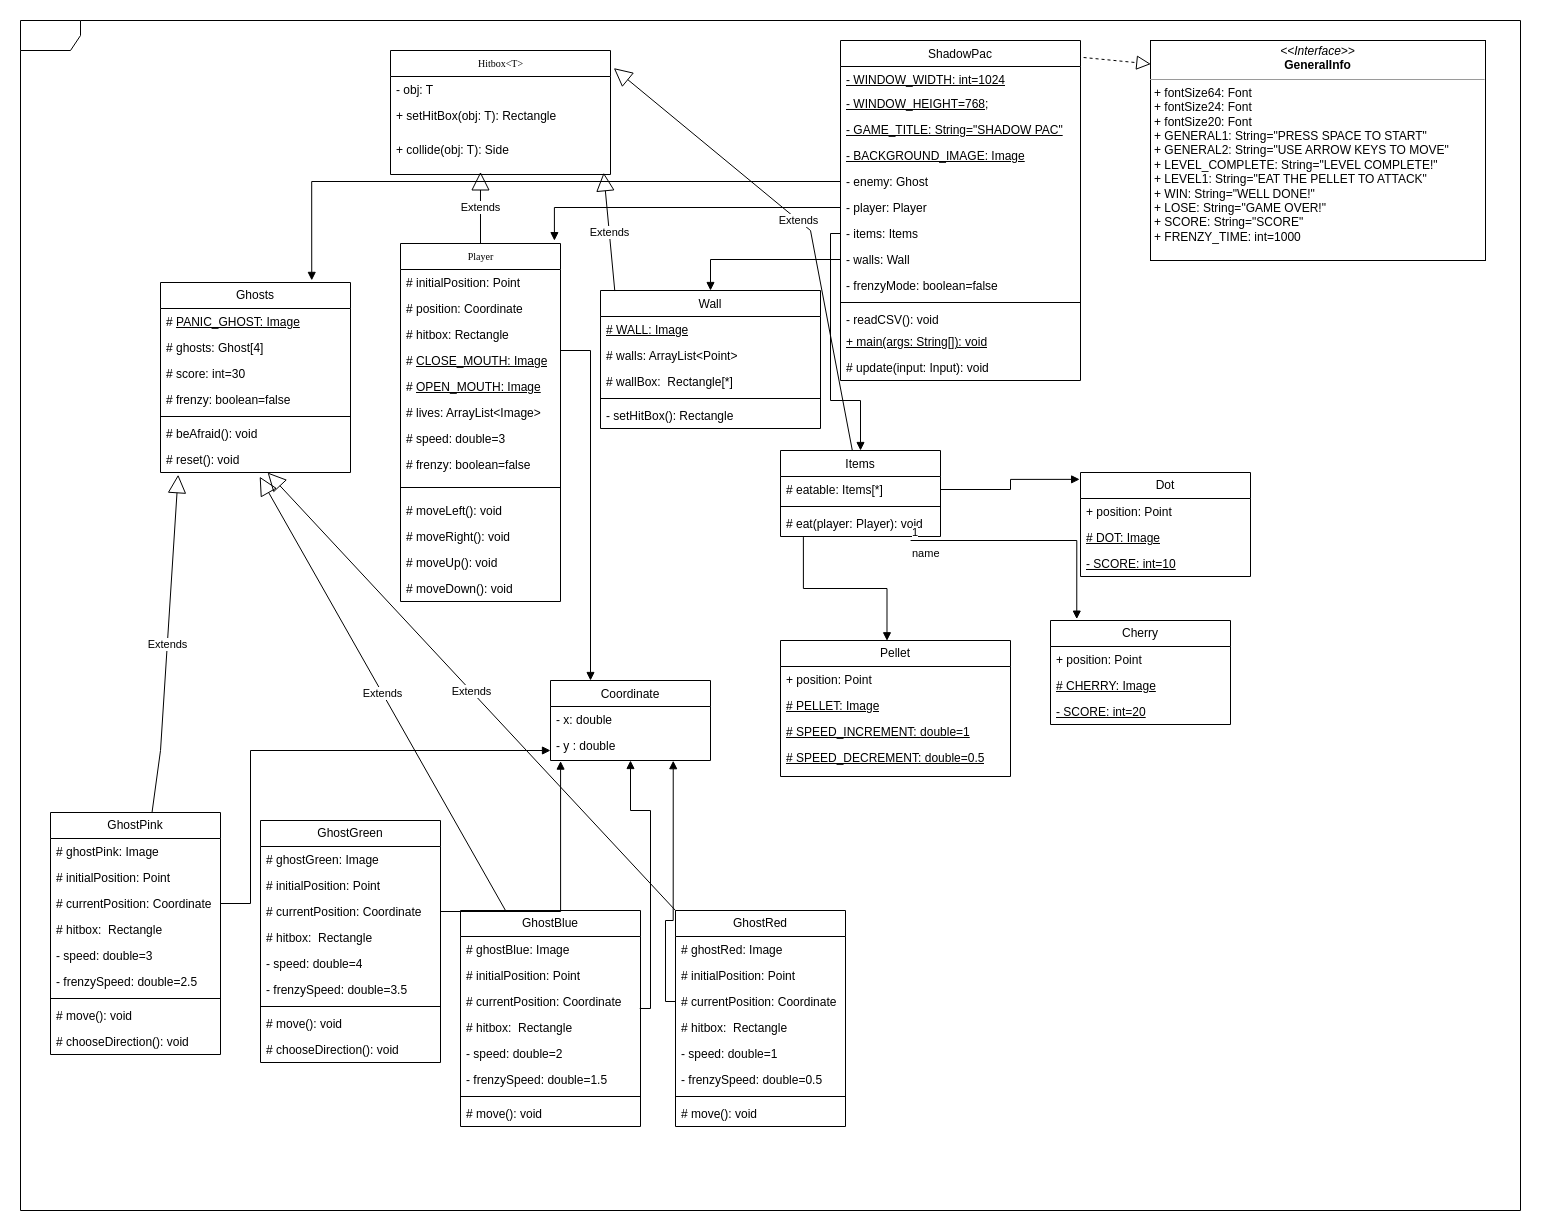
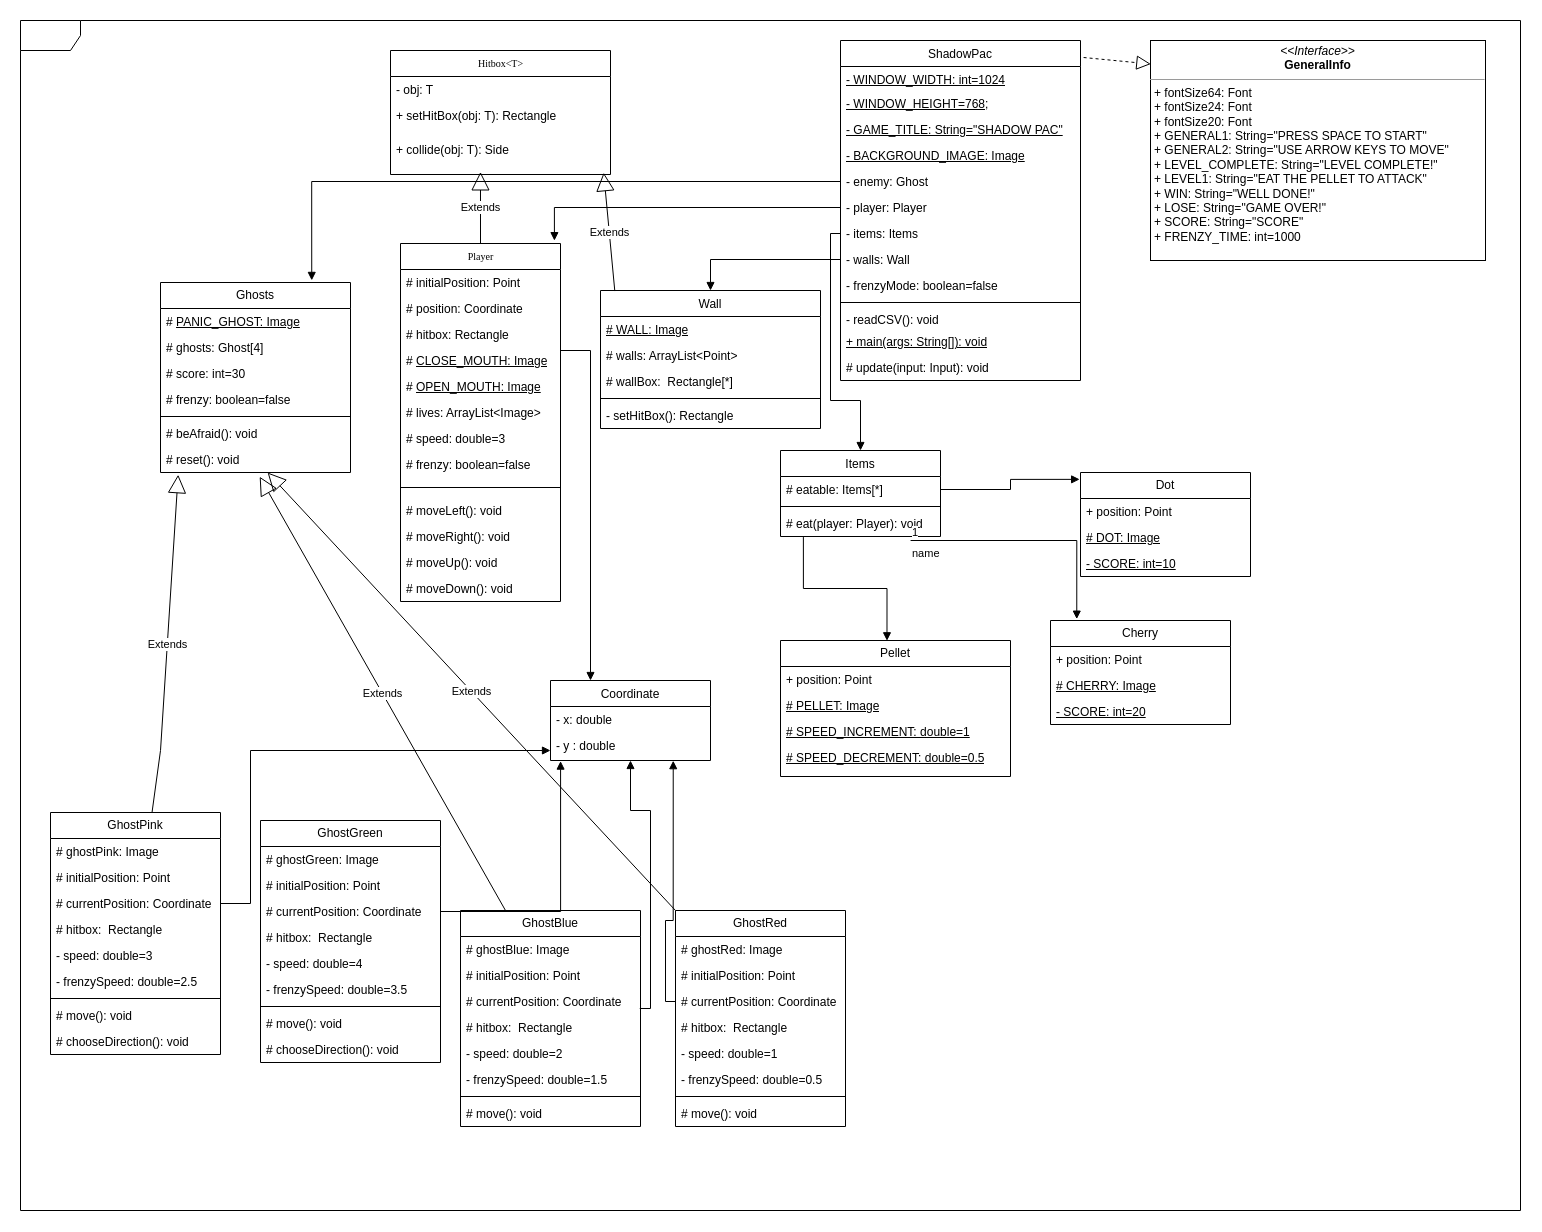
(756, 186) -> none
